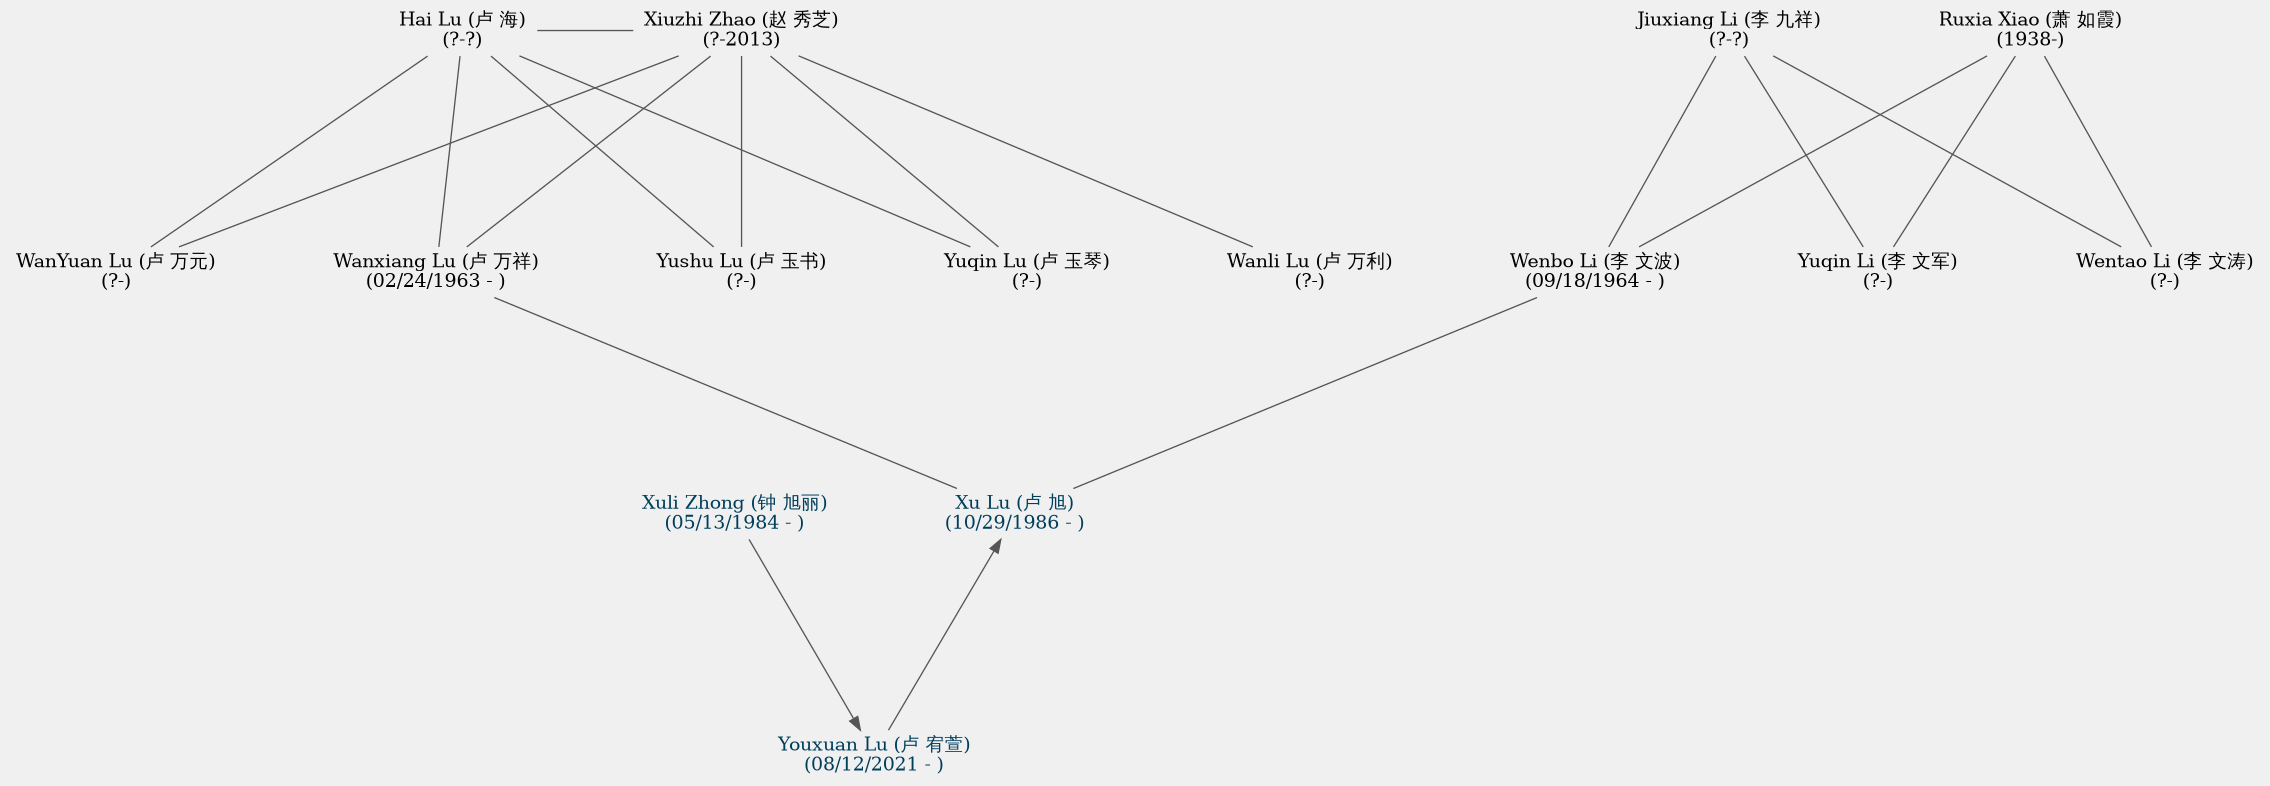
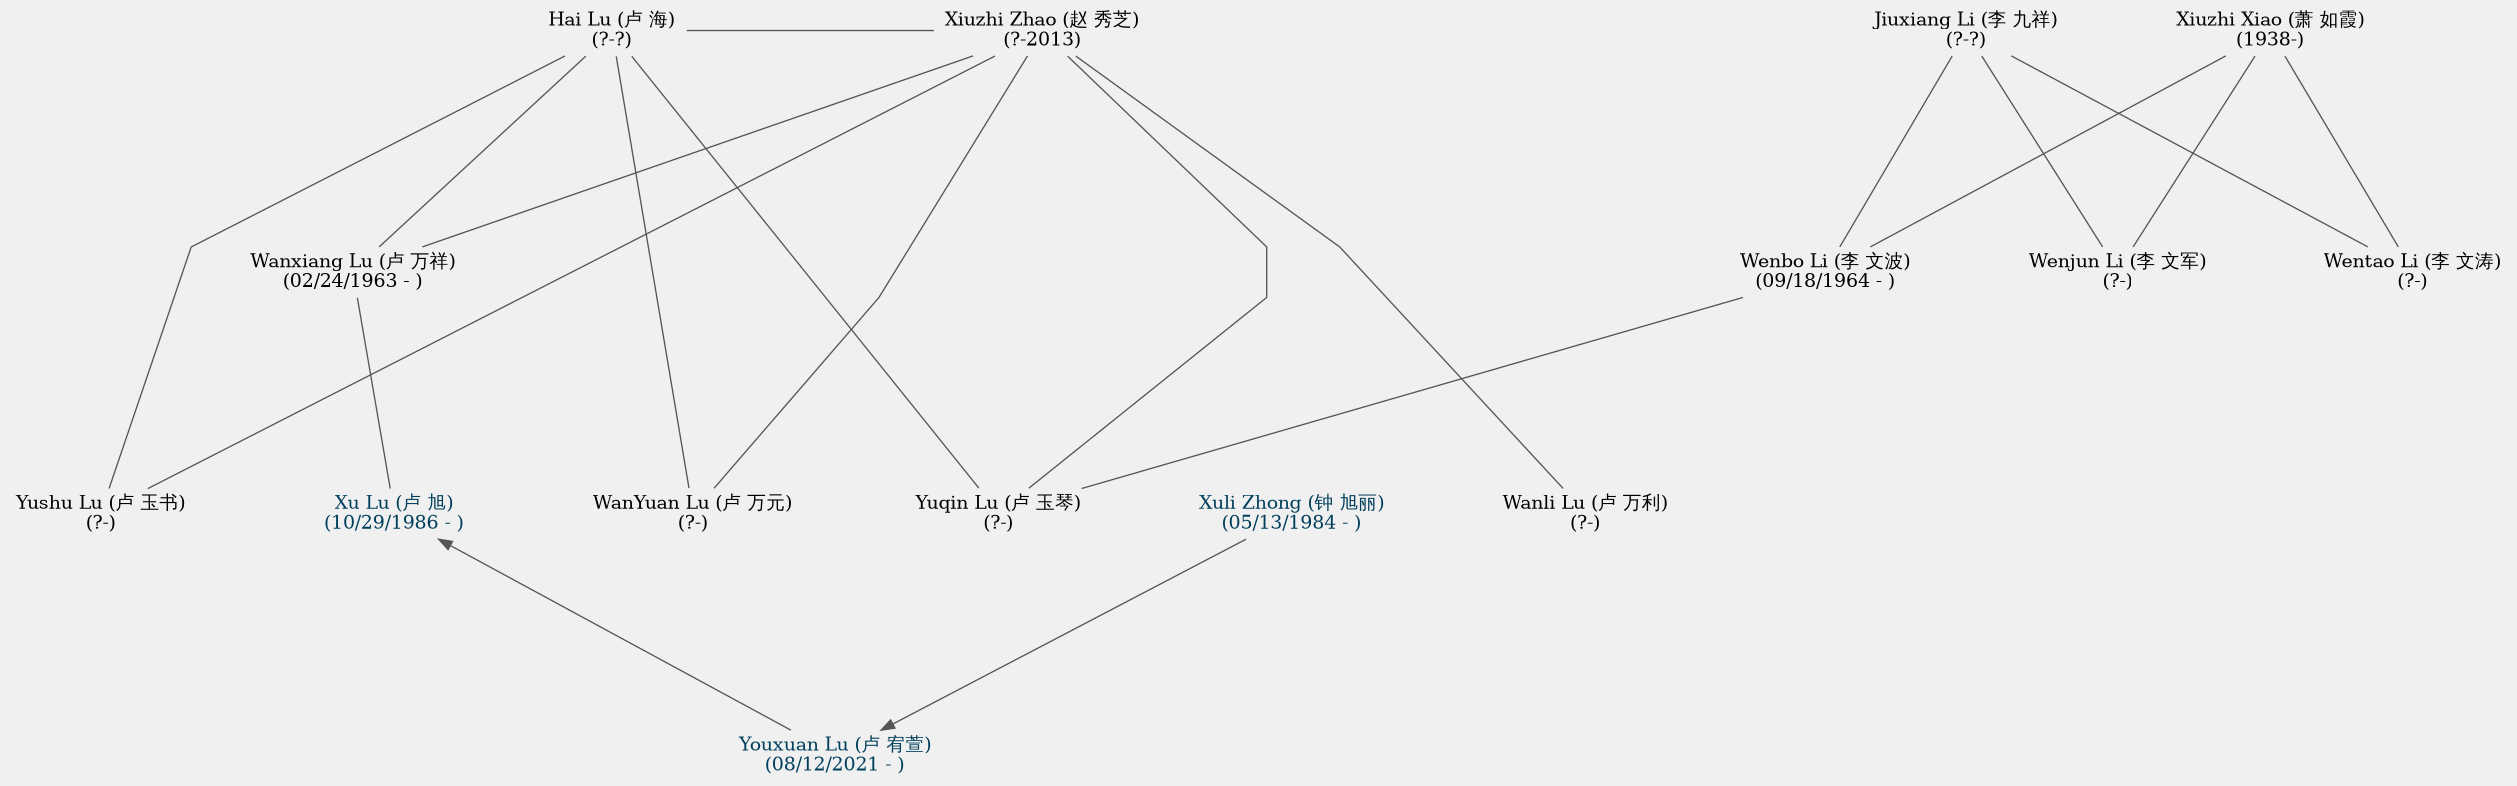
(2031, 31) -> (2270, 31)
(1878, 272) -> (2118, 272)
(1305, 393) -> (1412, 393)
